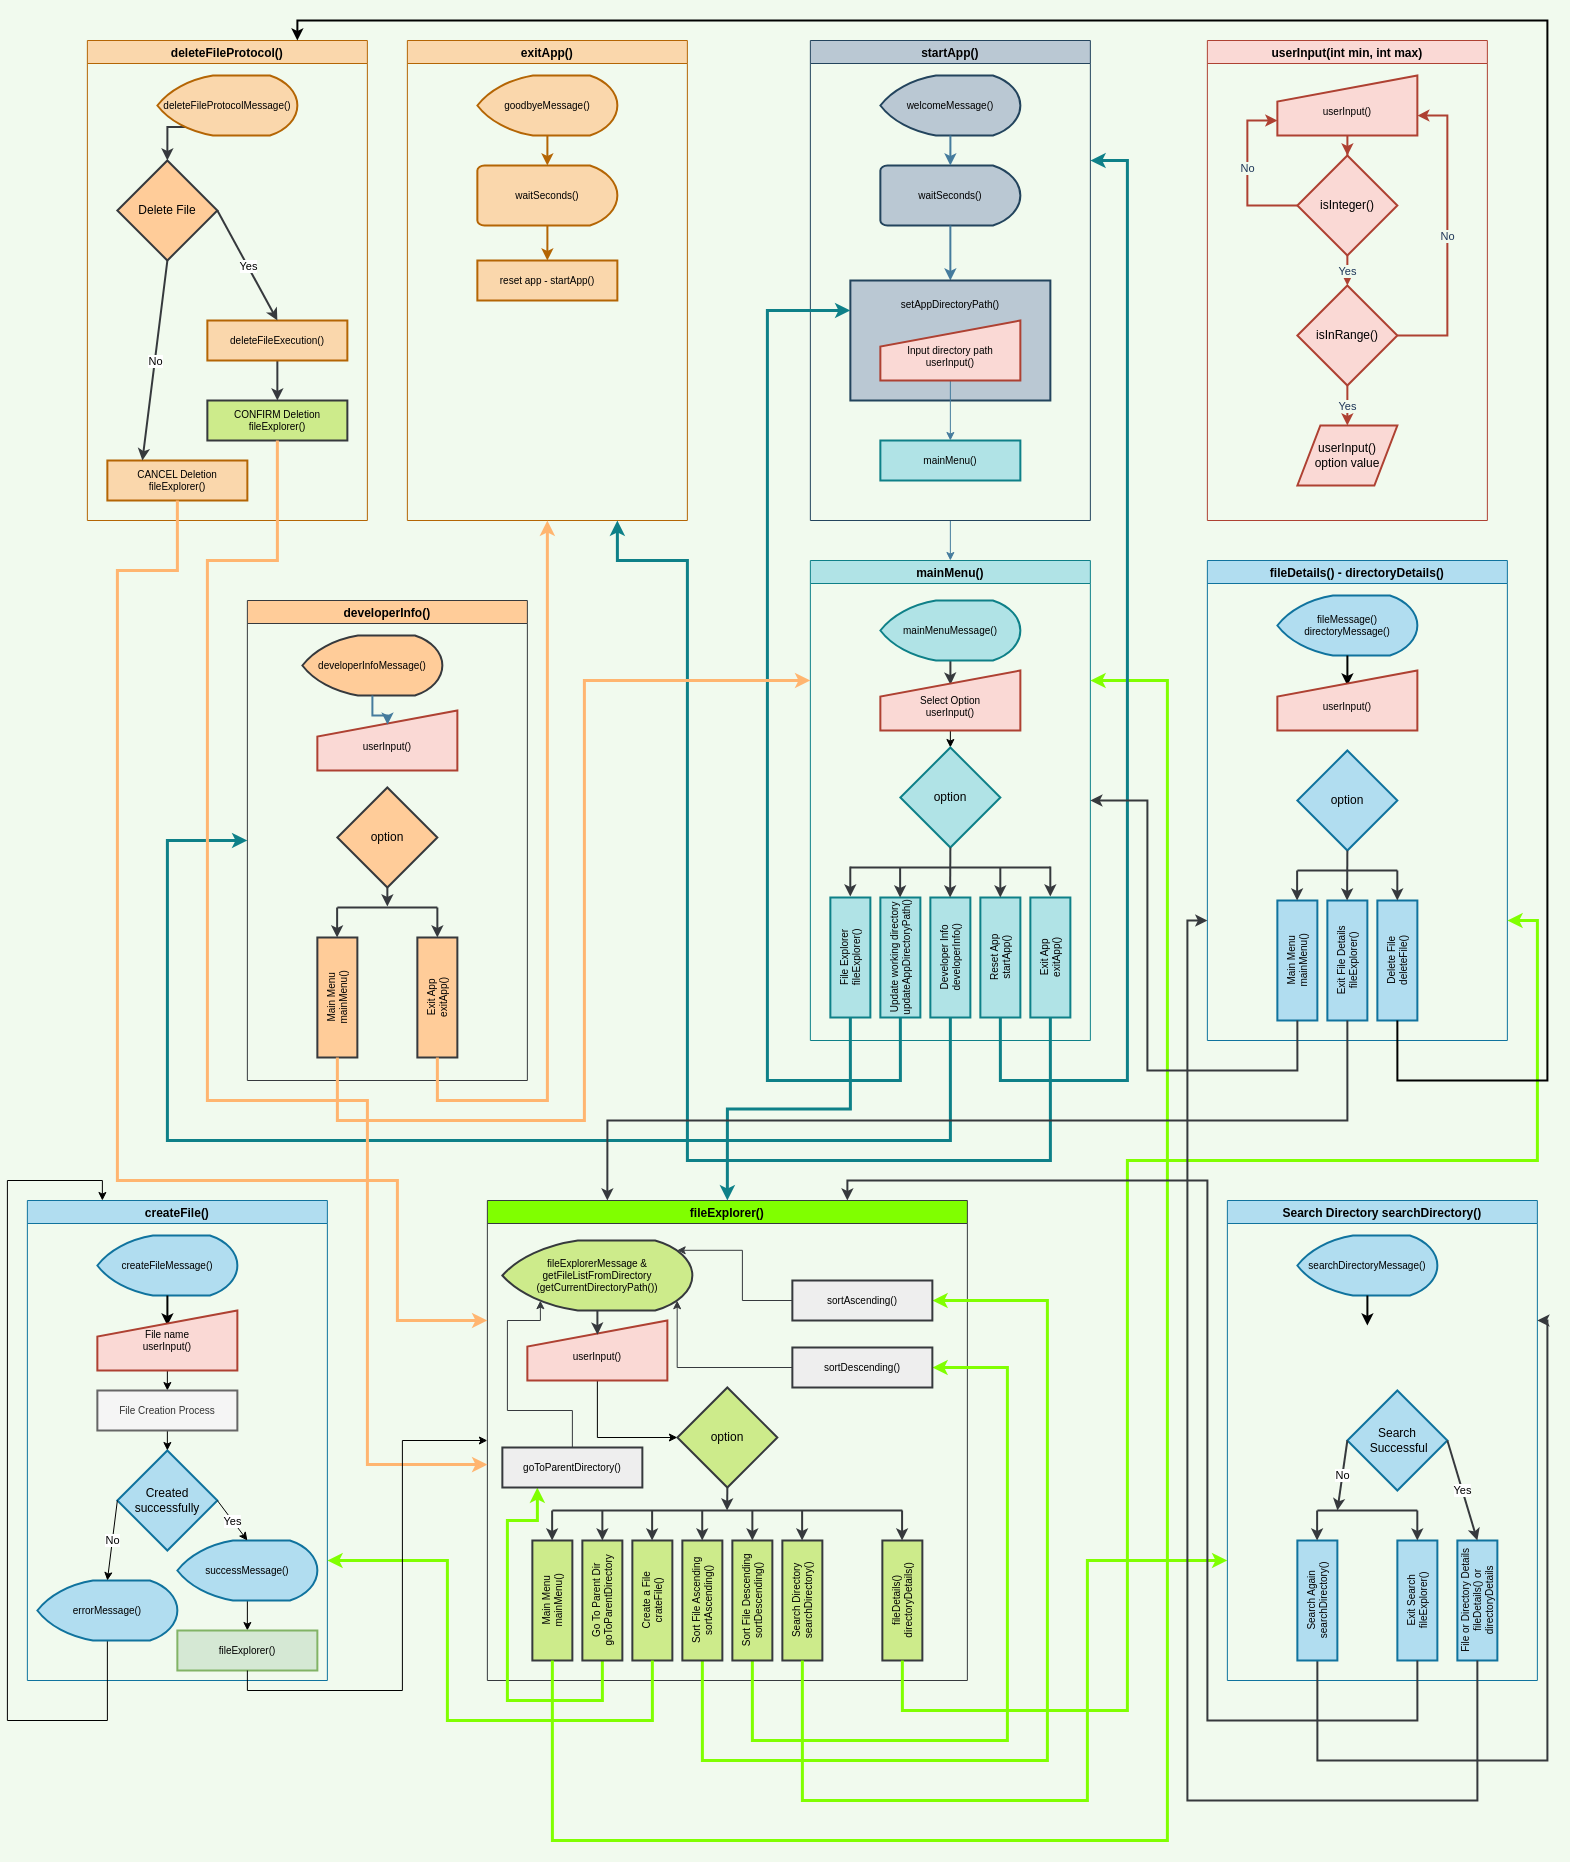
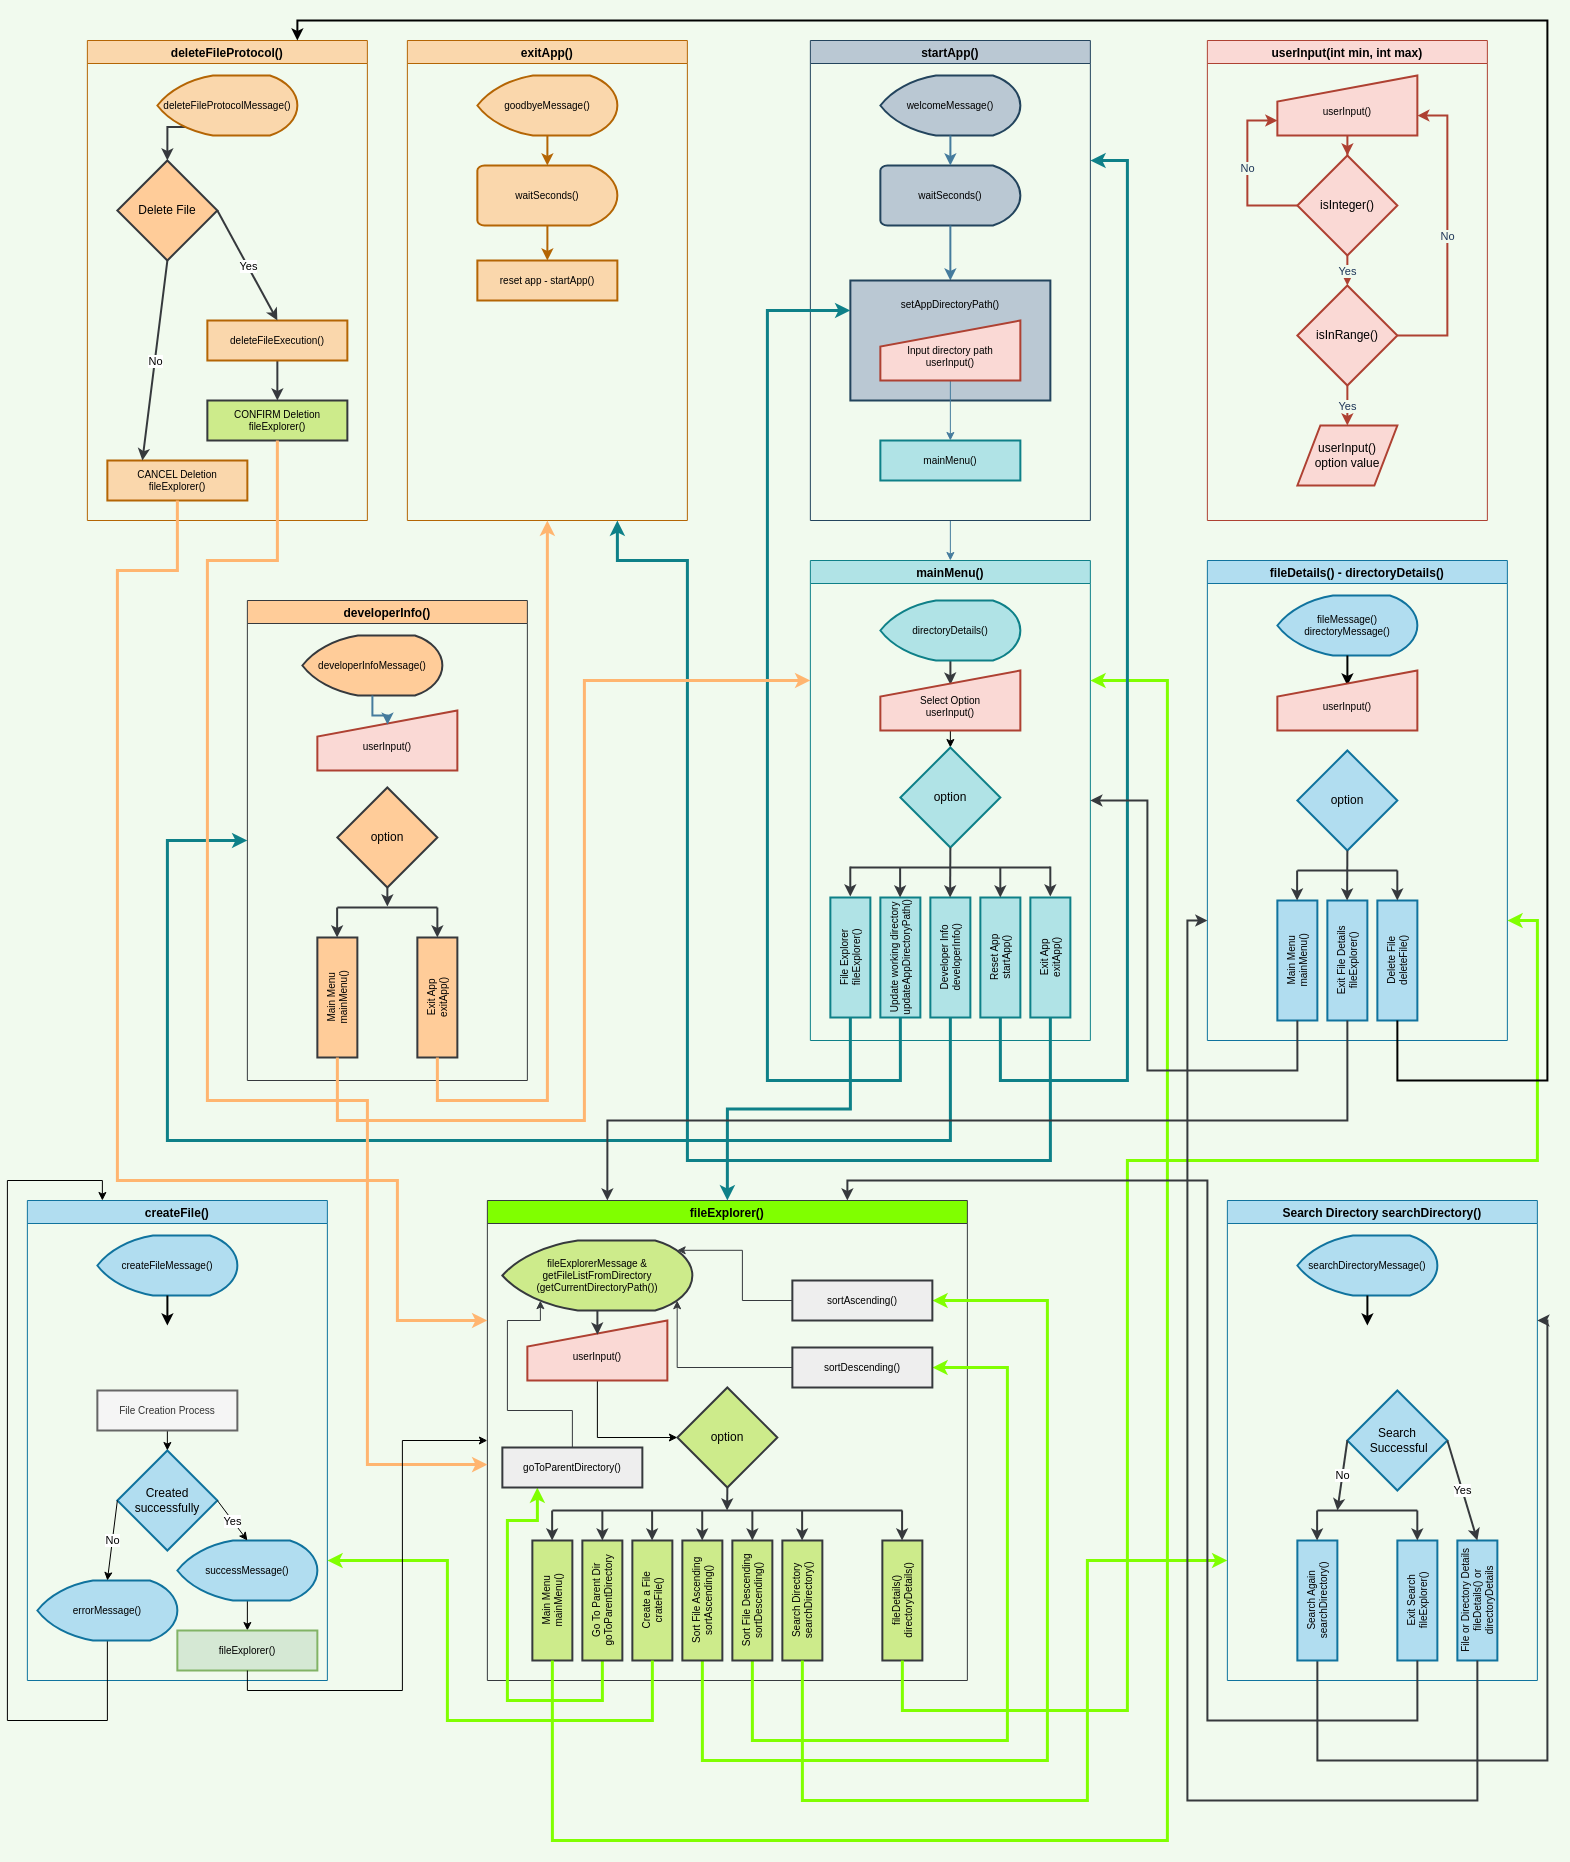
(951, 631) -> (951, 631)
(167, 1341) -> none
(167, 1377) -> none
